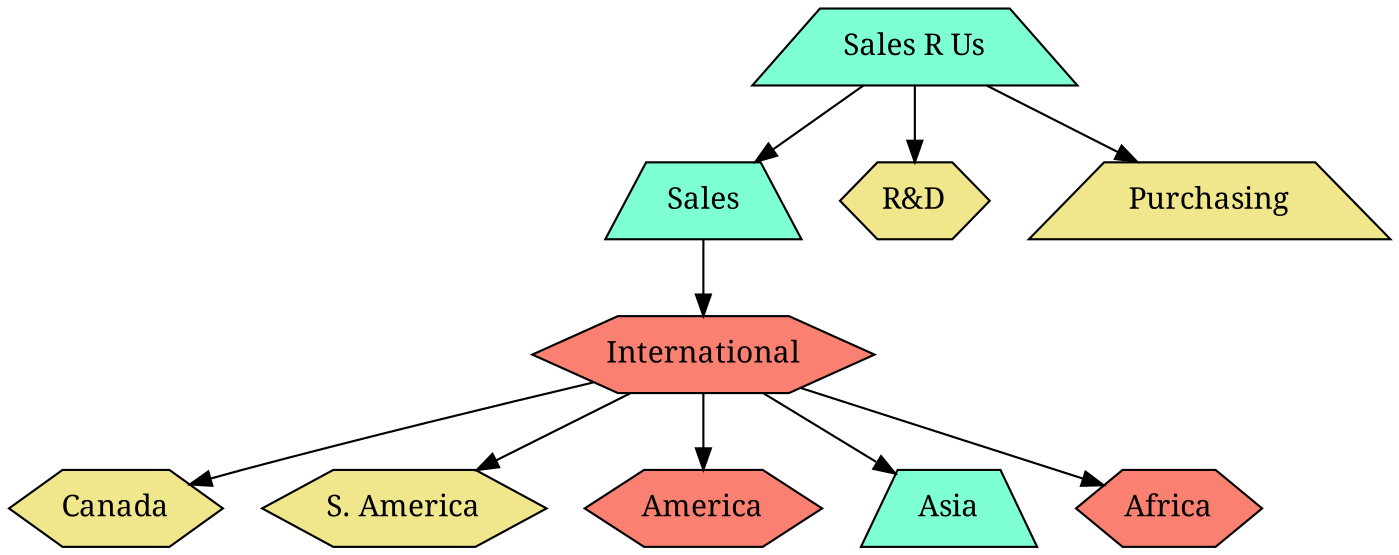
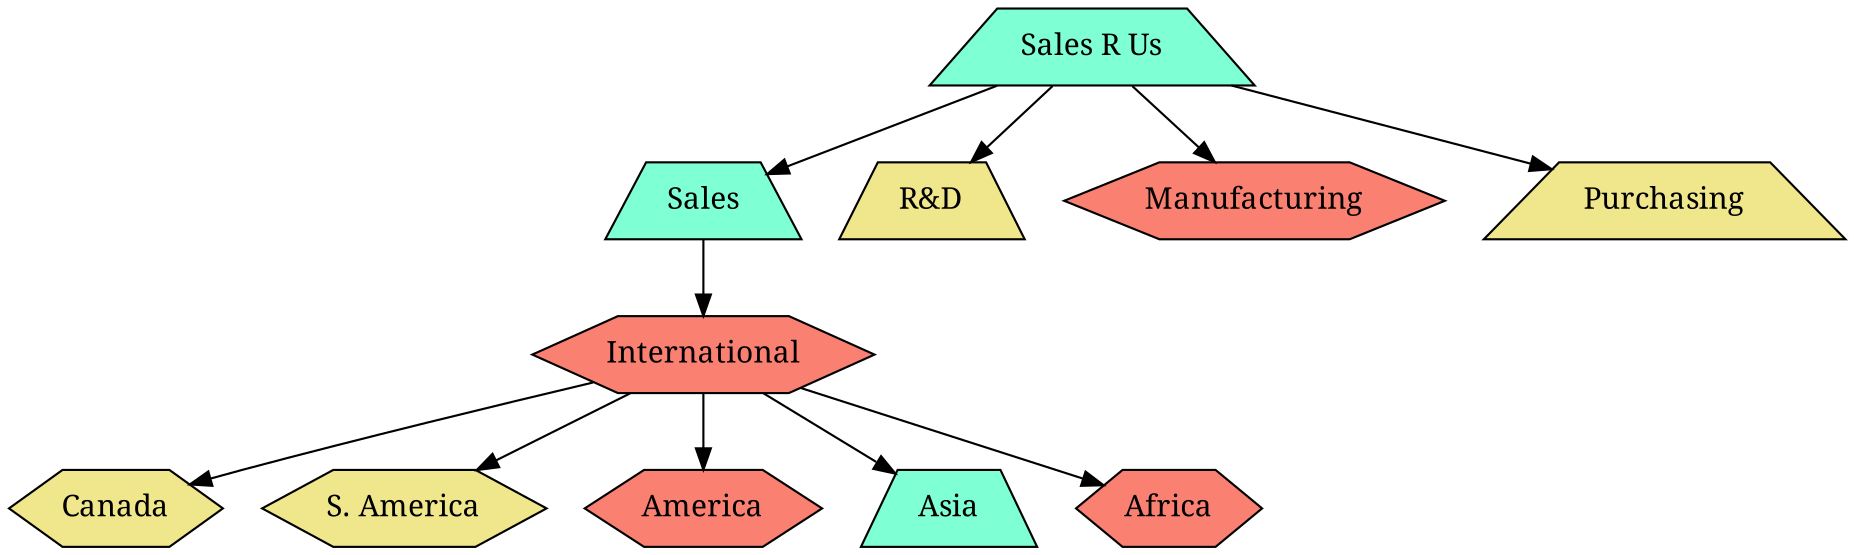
(915, 201) -> (932, 201)
none -> (1254, 201)
